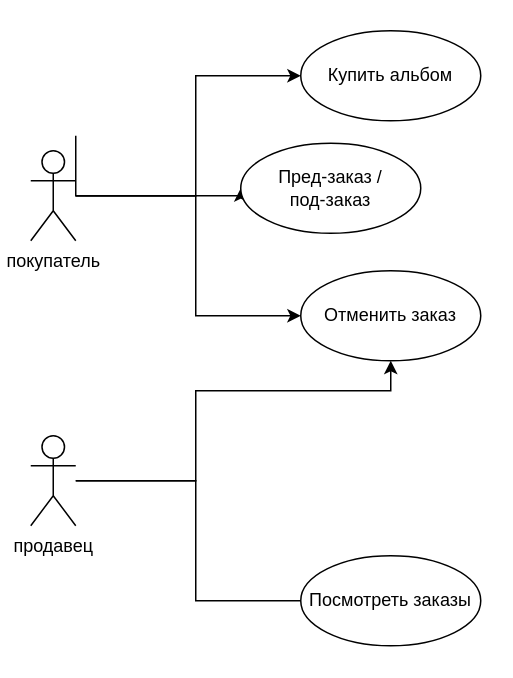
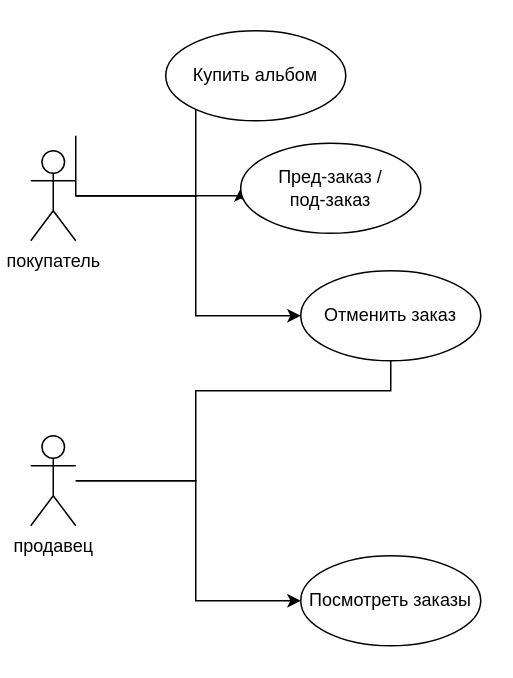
(391, 76) -> (256, 76)
(391, 372) -> (391, 367)
(293, 601) -> (289, 601)
